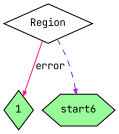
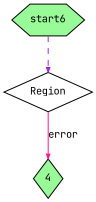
(69, 63) -> (48, 52)
(19, 110) -> (48, 179)
